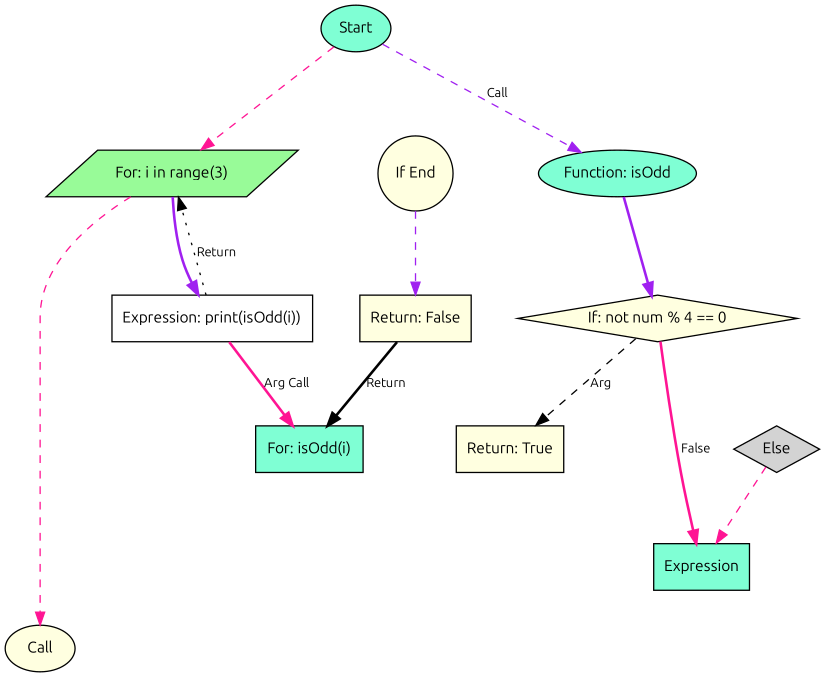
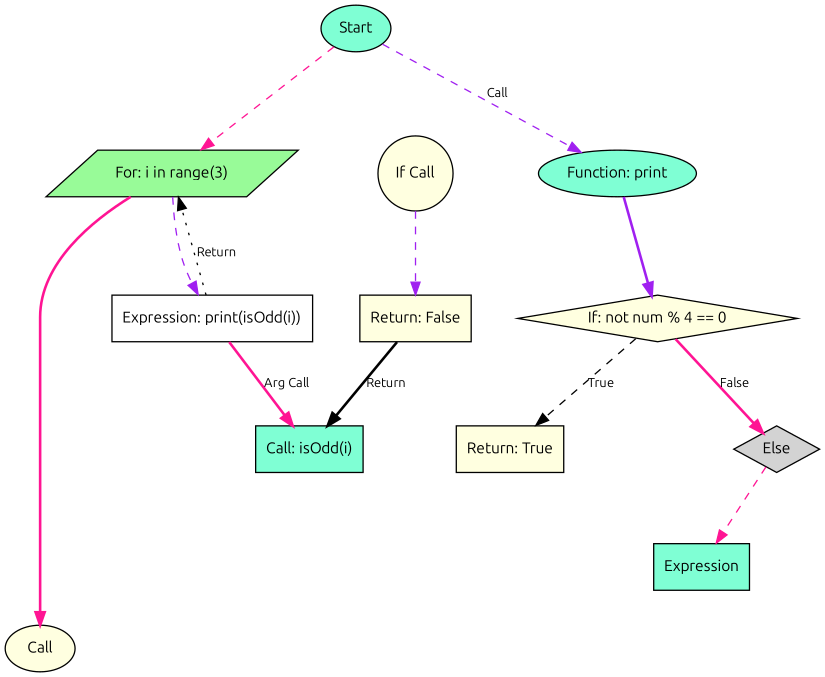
(416, 173) -> (416, 173)
(617, 173) -> (617, 173)
(178, 241) -> (178, 241)
(601, 384) -> (601, 384)
(40, 386) -> (40, 386)
(675, 436) -> (715, 381)
(309, 449) -> (309, 449)
